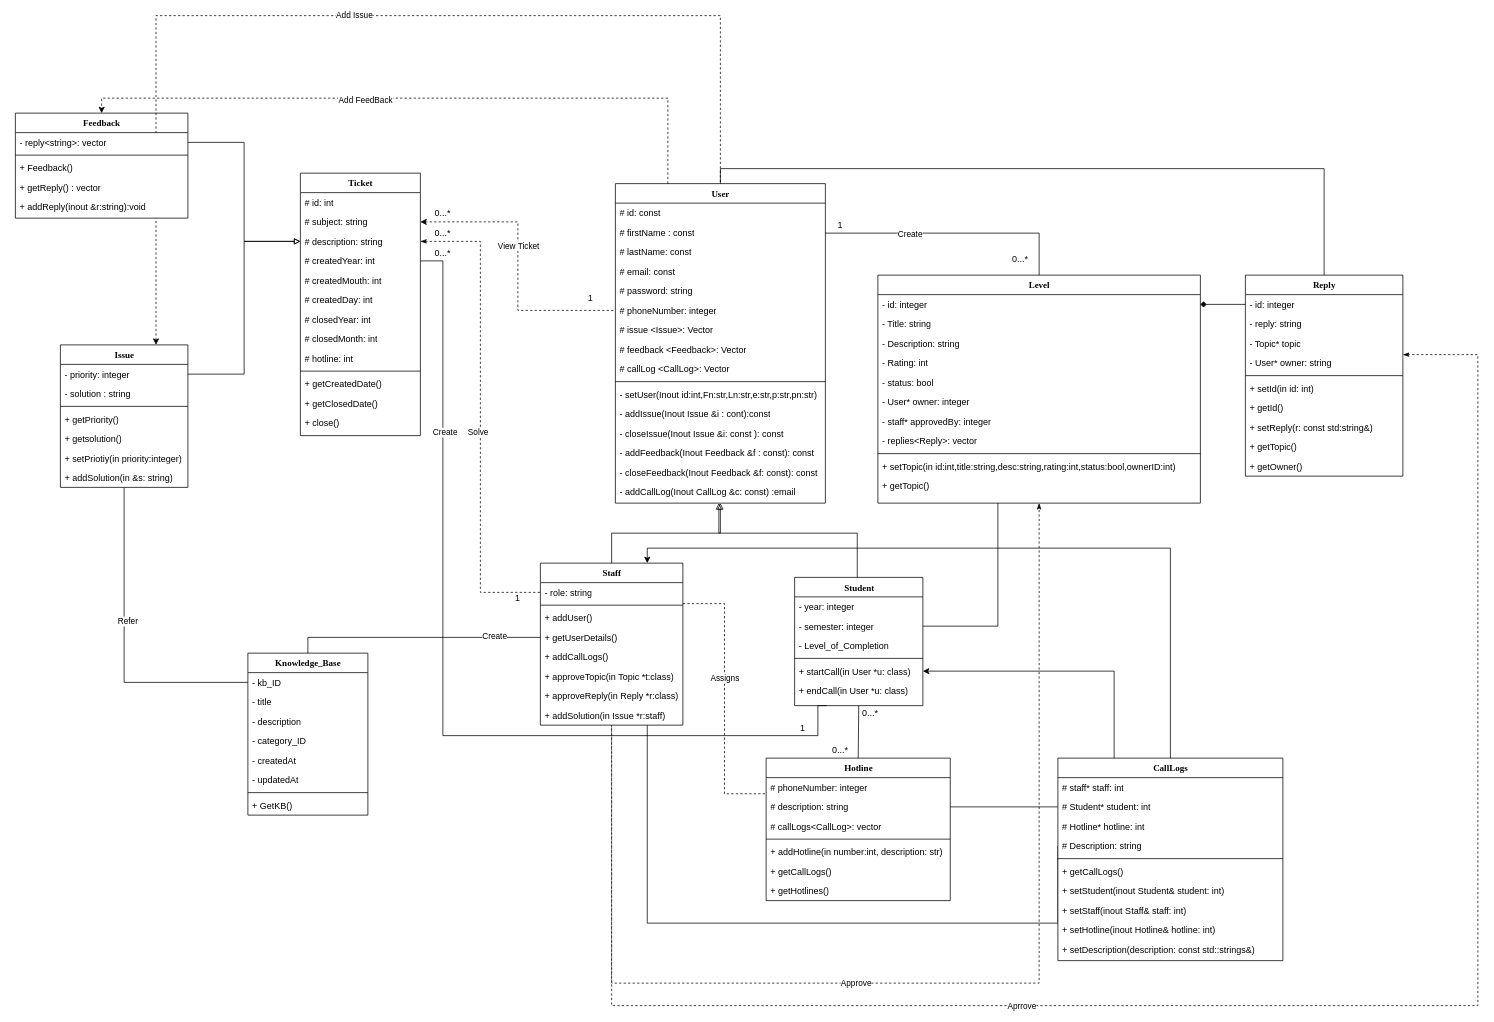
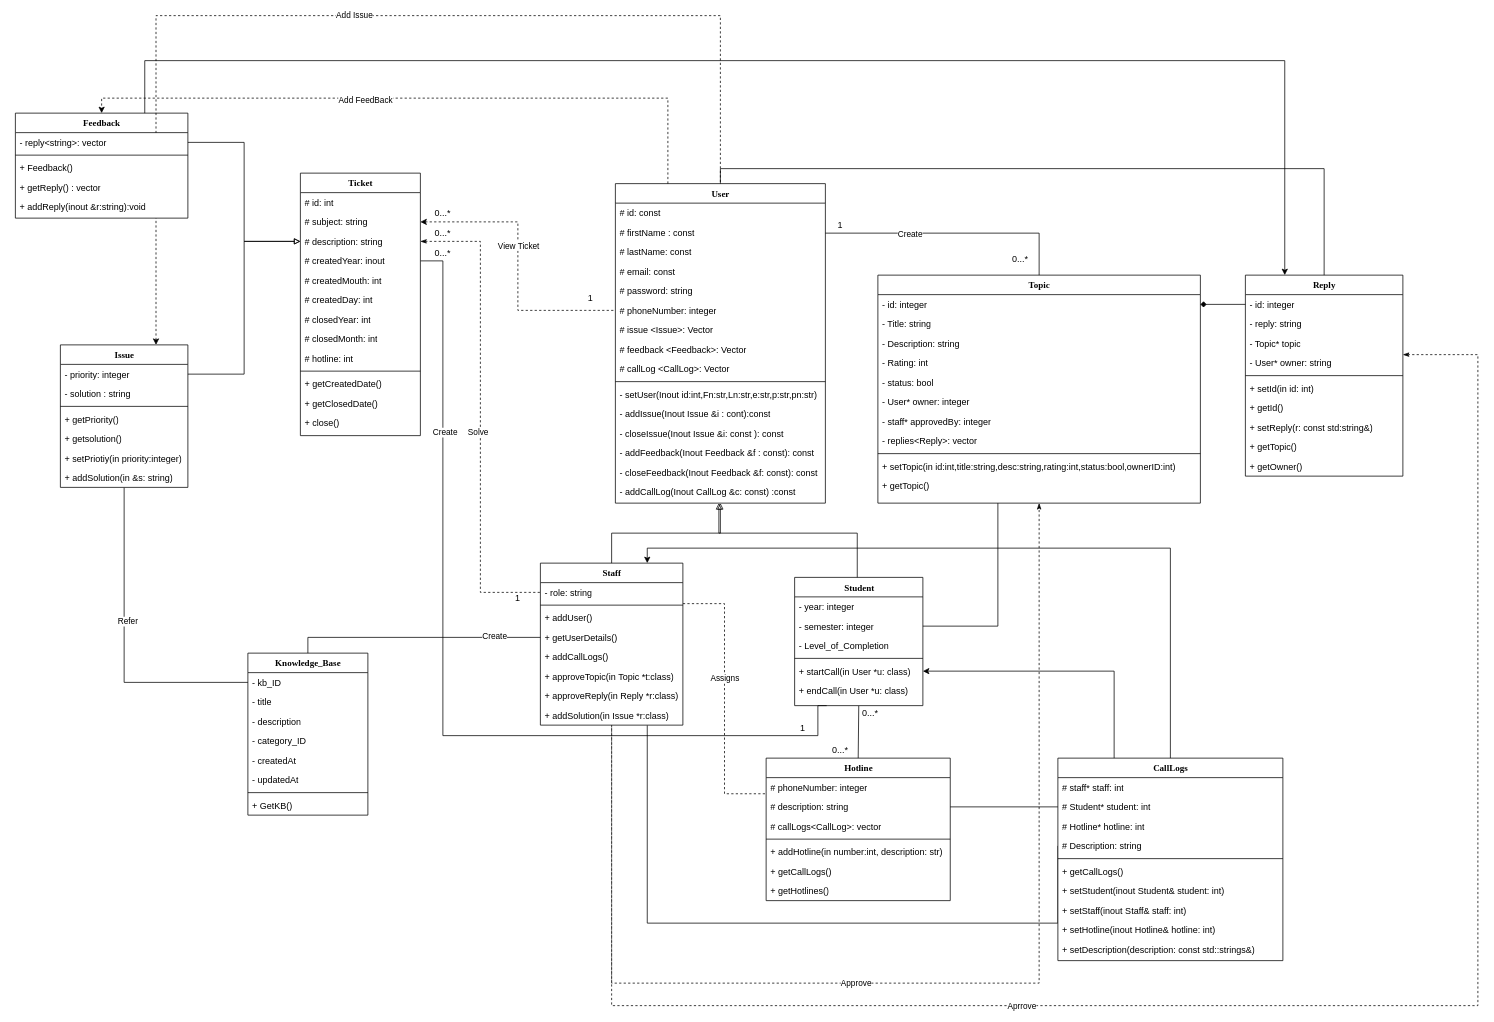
none -> (795, 60)
(346, 262) -> (351, 262)
(1040, 286) -> (1040, 286)
(716, 493) -> (718, 493)
(612, 721) -> (612, 721)
